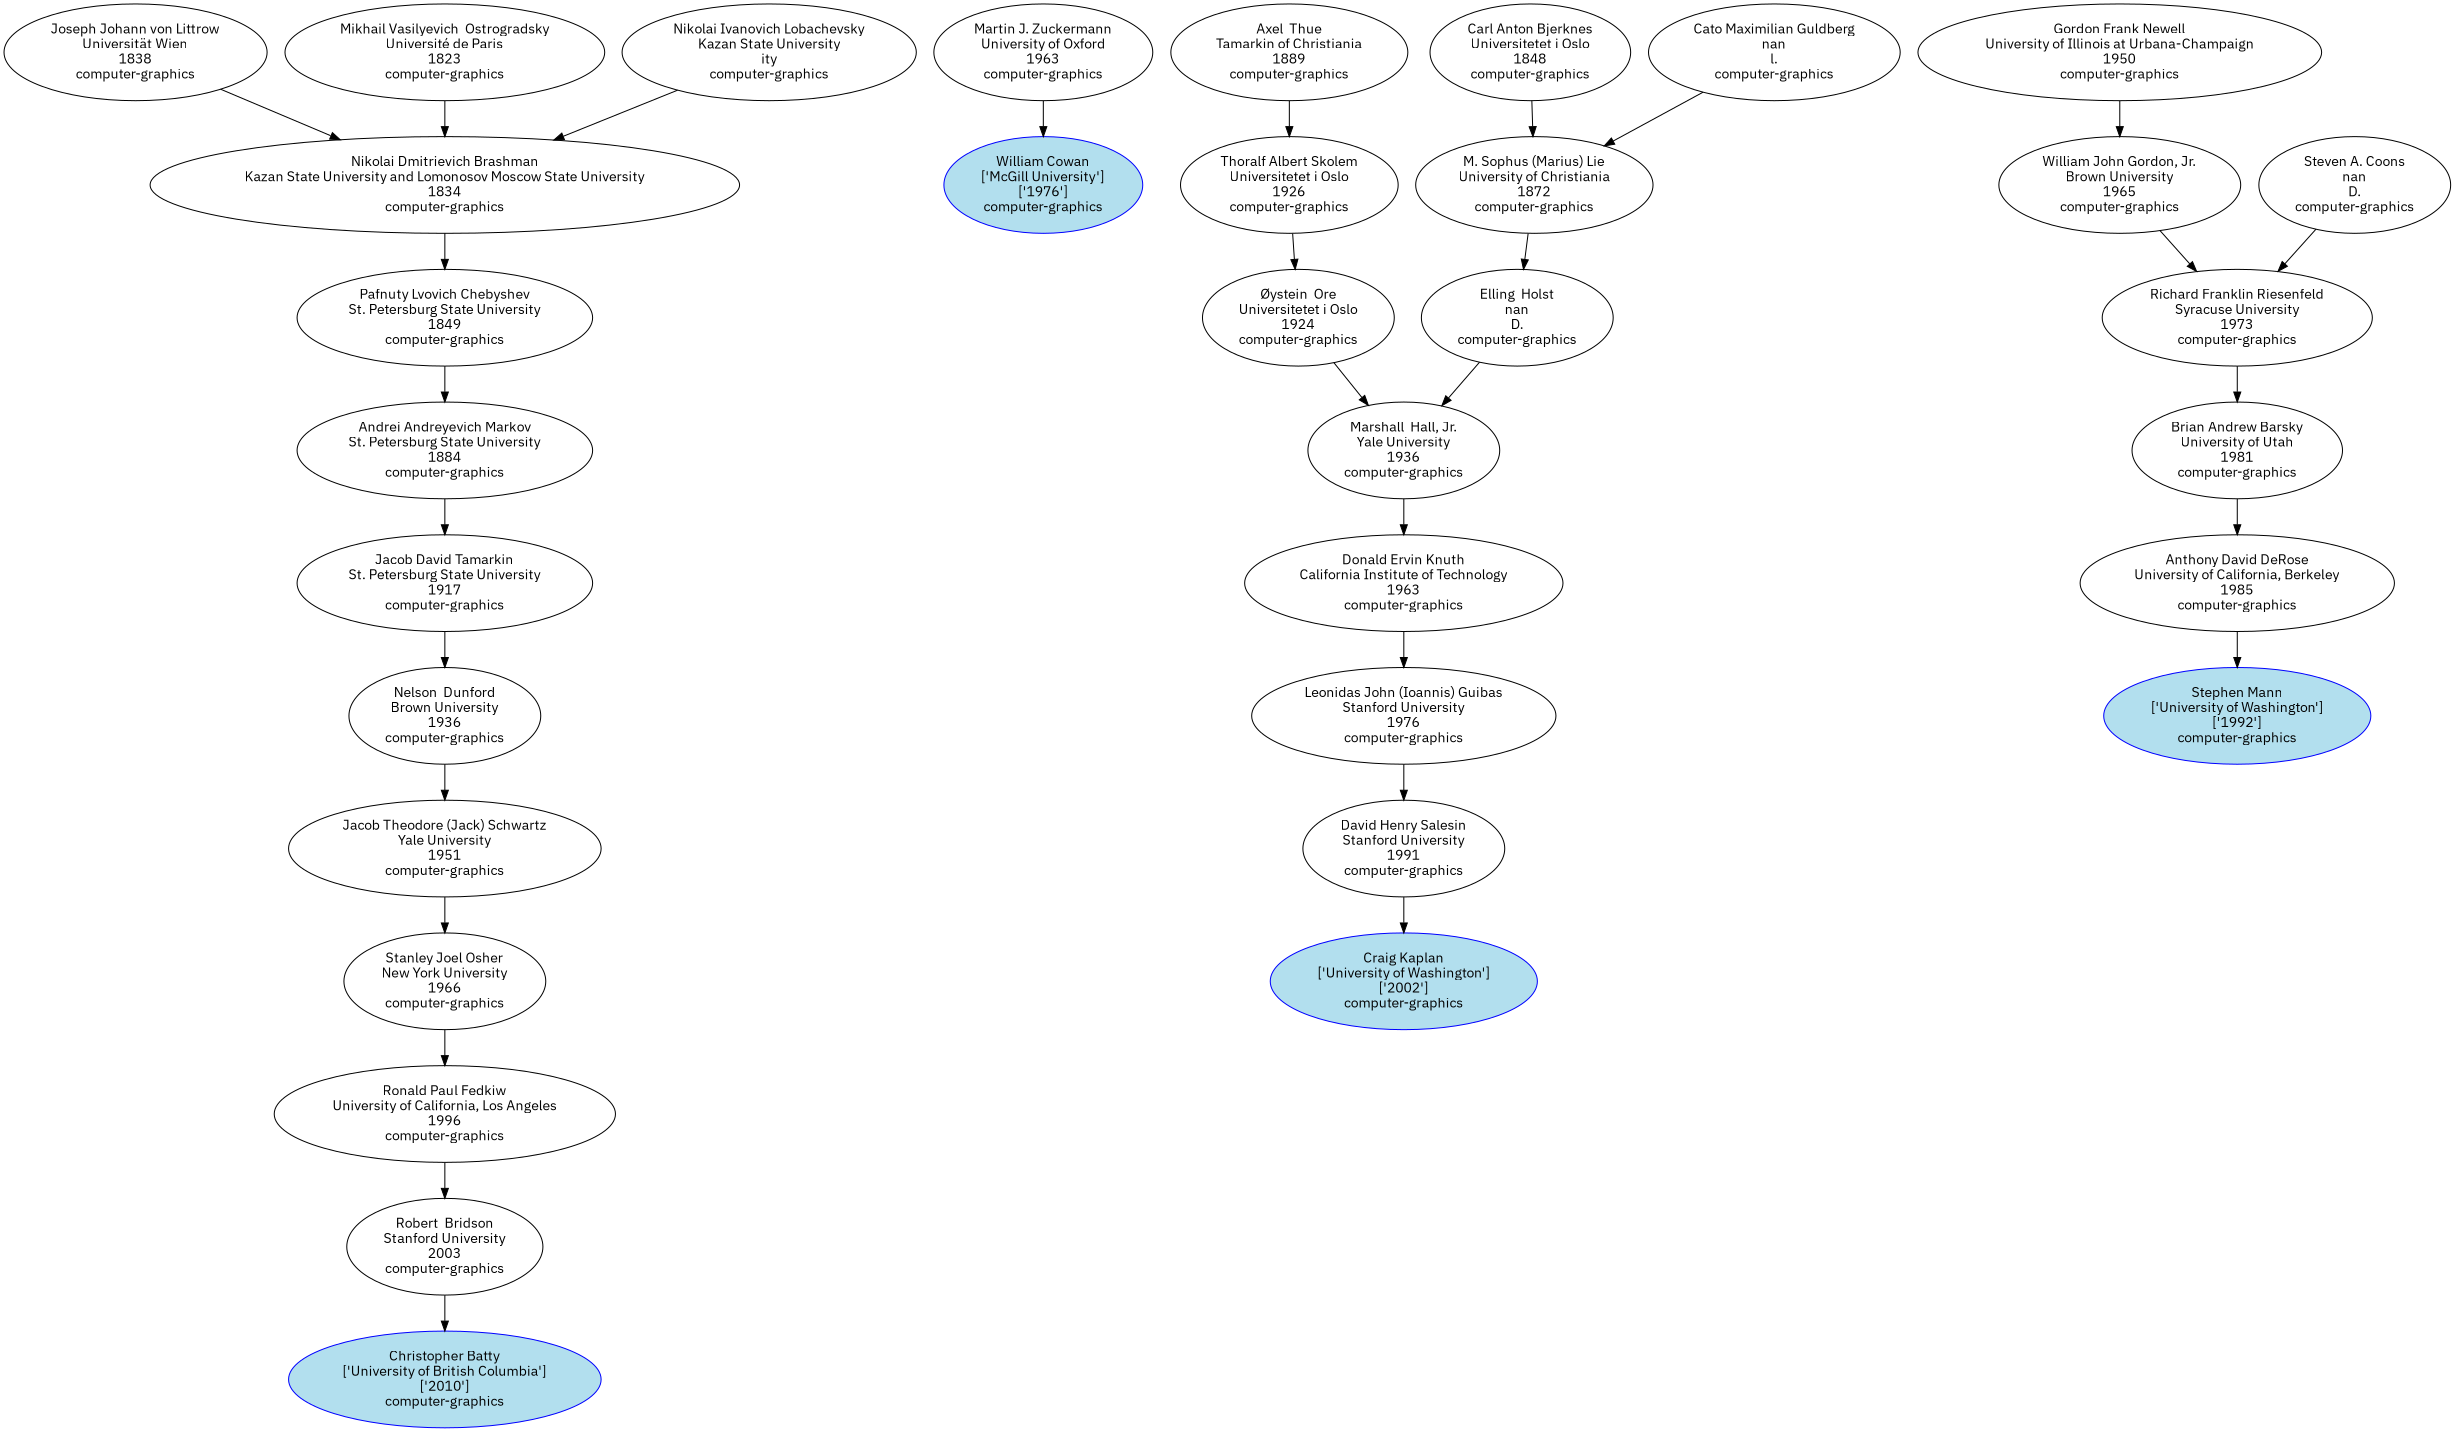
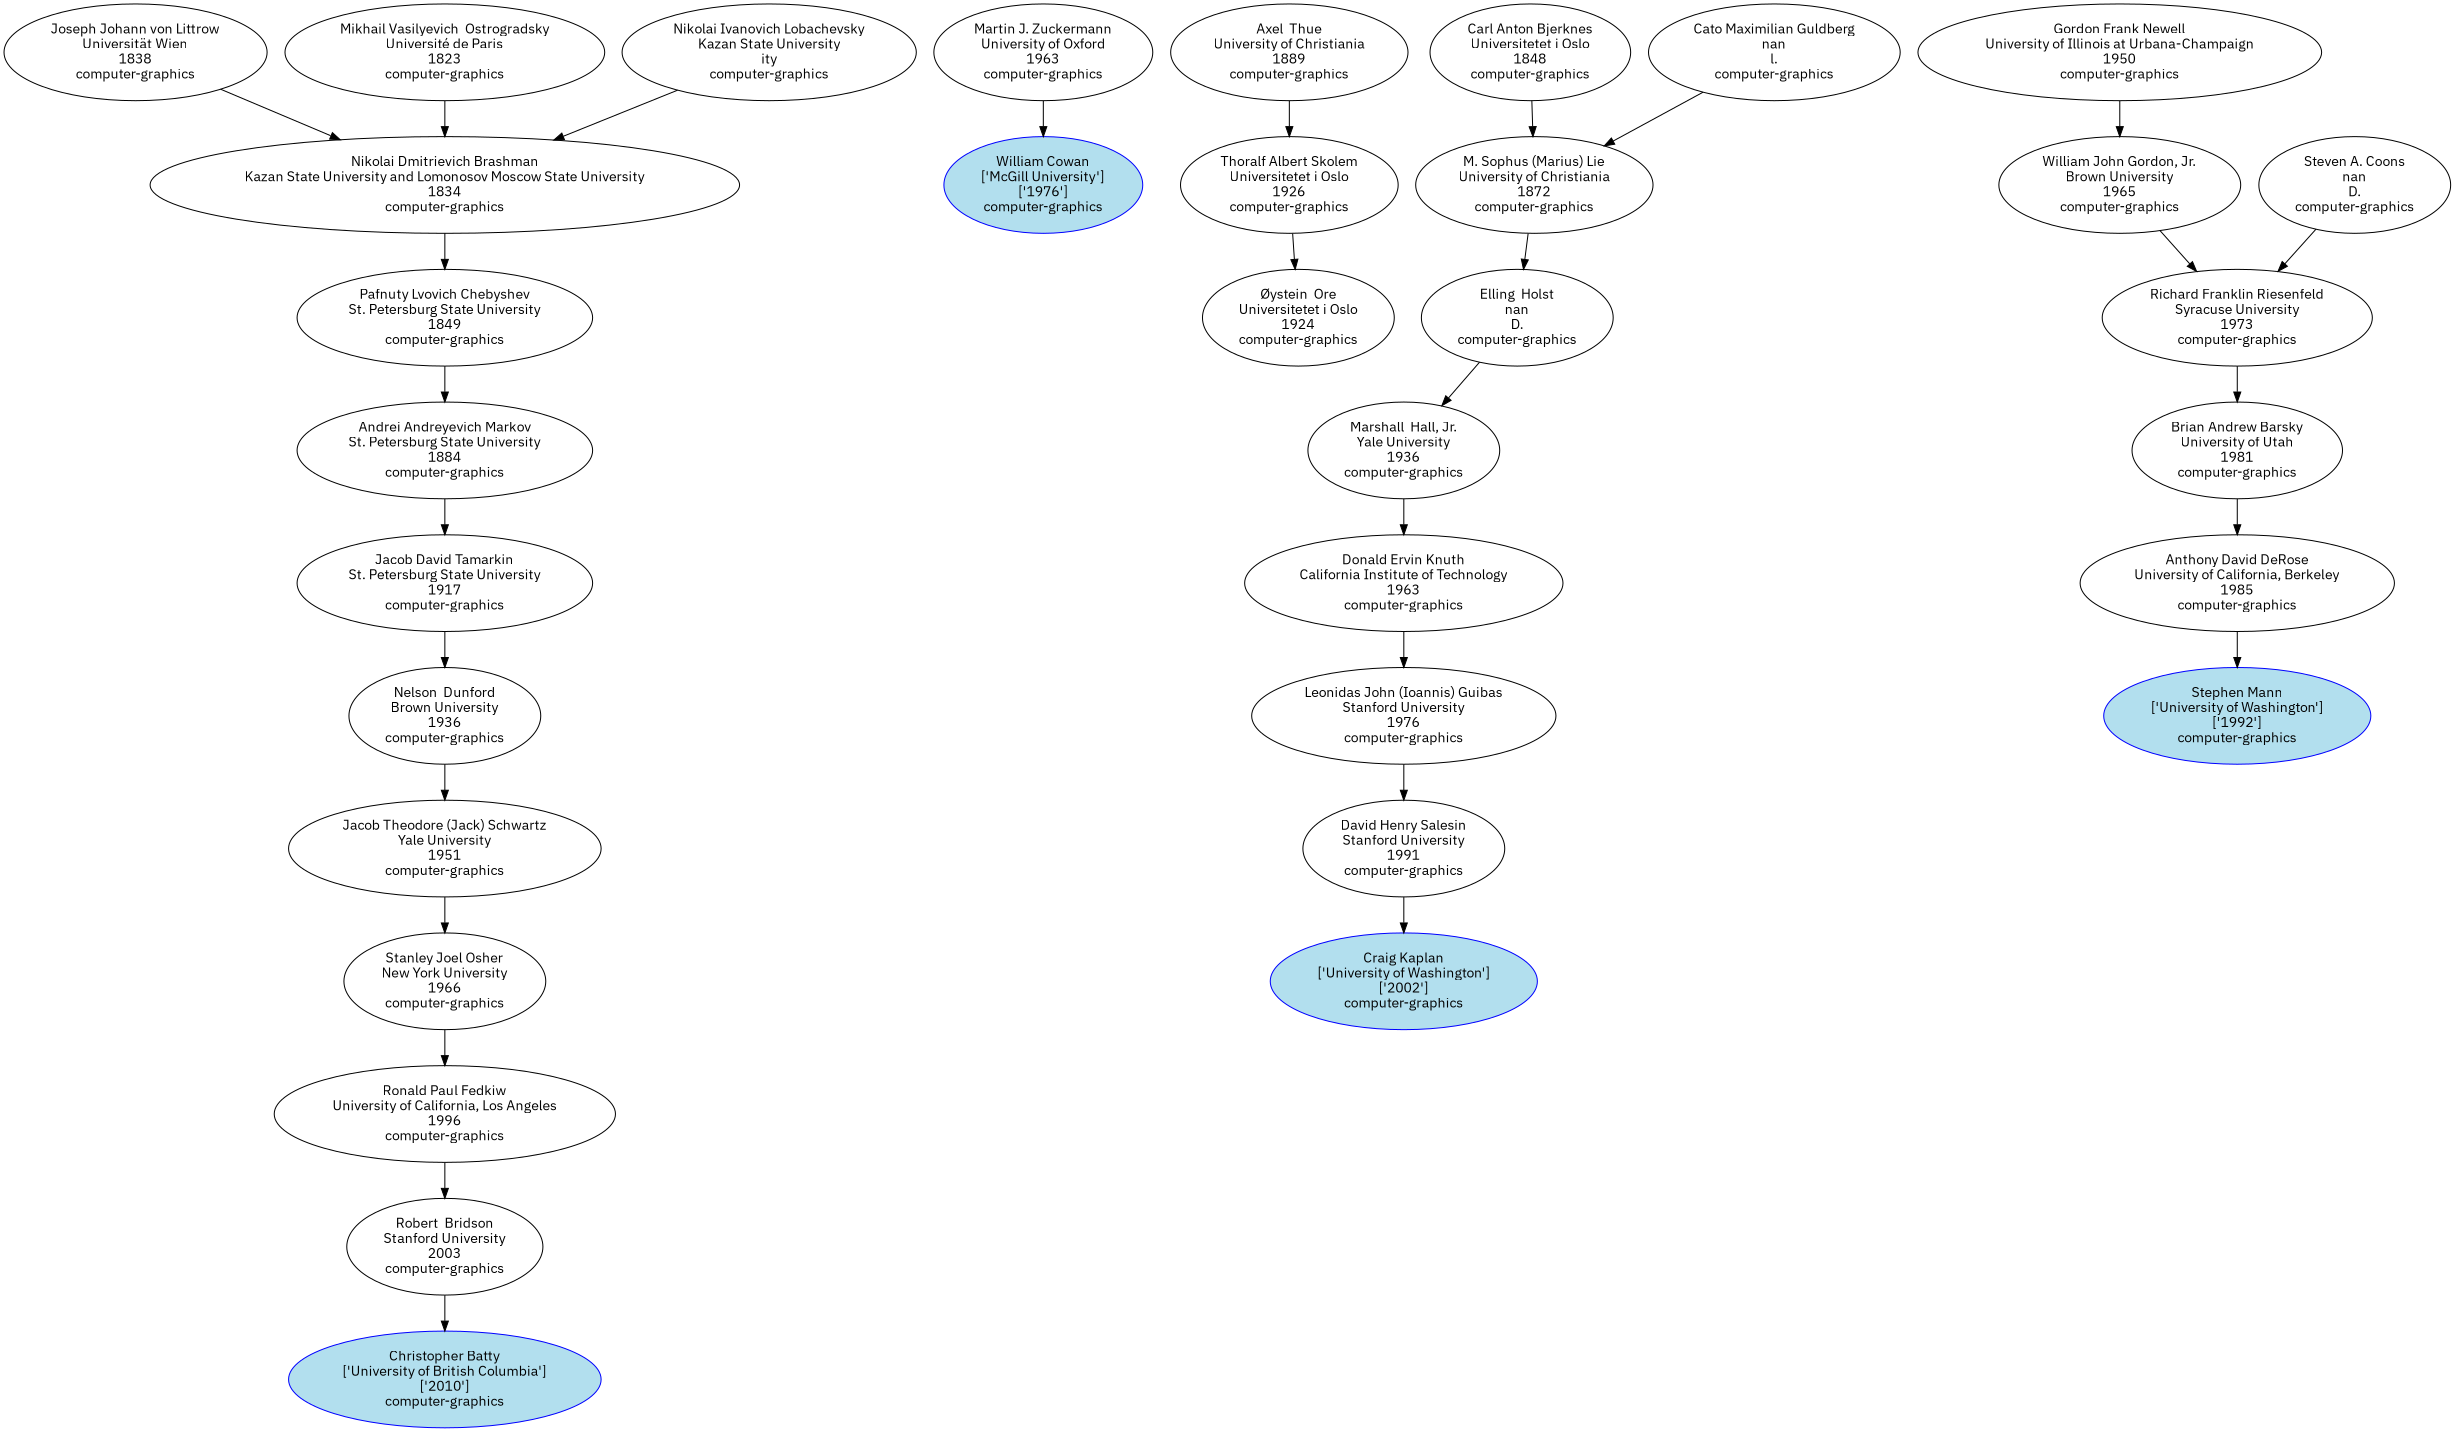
(1289, 52) -> (1289, 52)
(1348, 380) -> none
